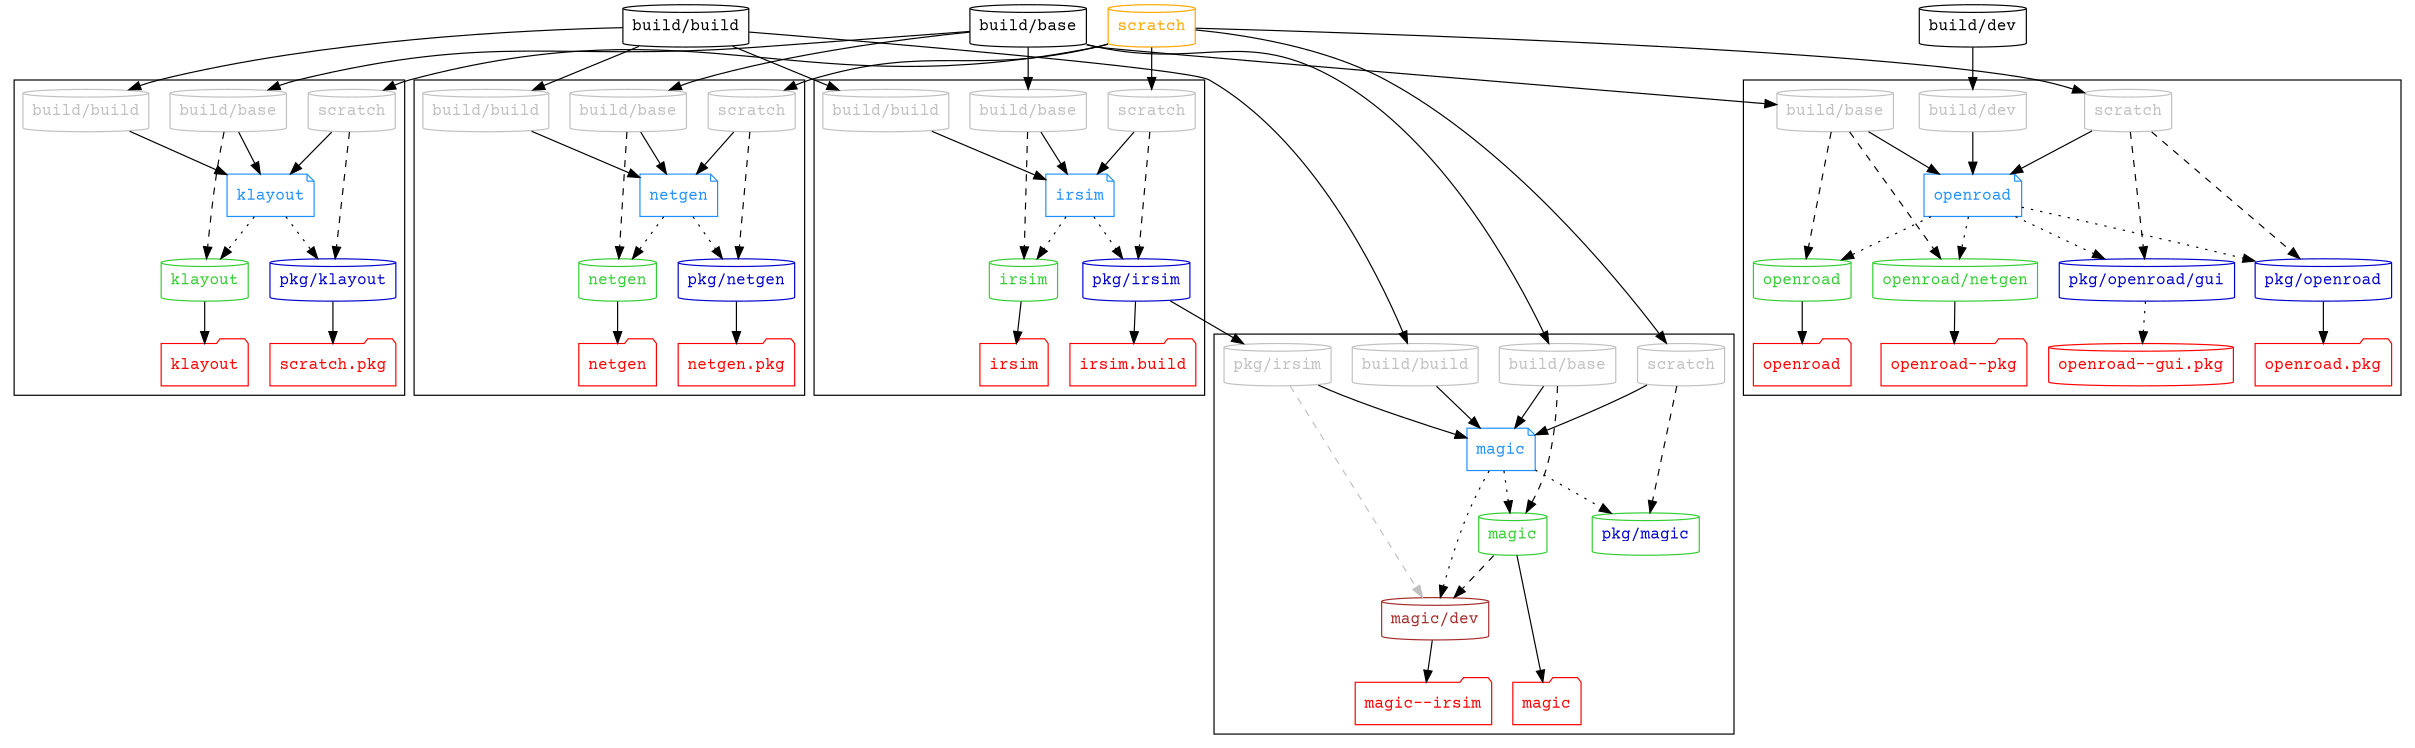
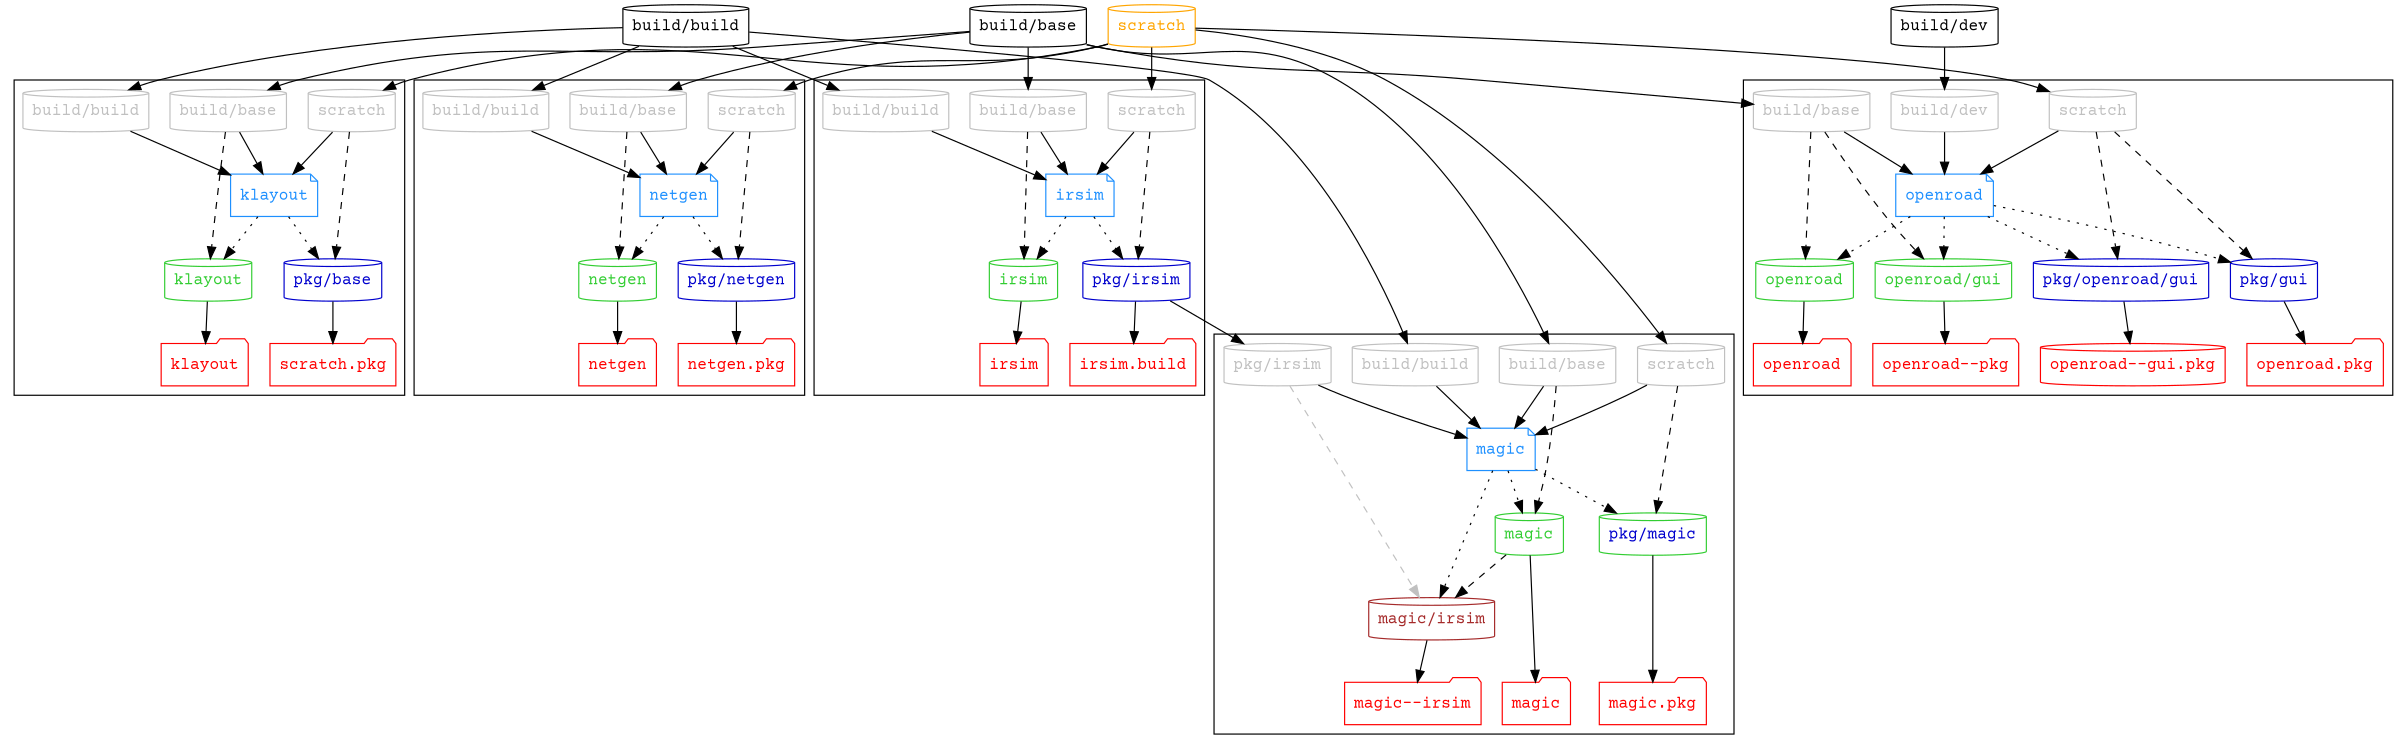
(333, 280) -> (333, 280)
(1955, 280) -> (1943, 280)
(2323, 280) -> (2274, 280)
(2144, 317) -> (2126, 317)
(1435, 619) -> (1432, 619)
none -> (1653, 703)
